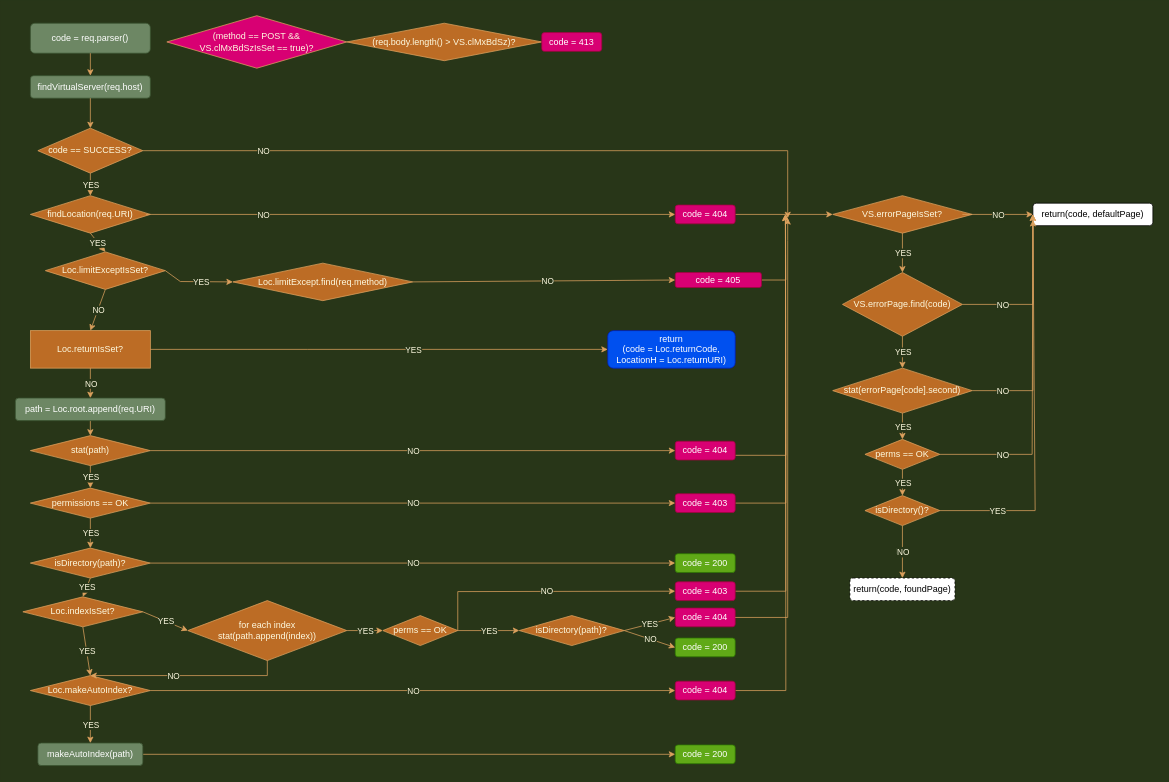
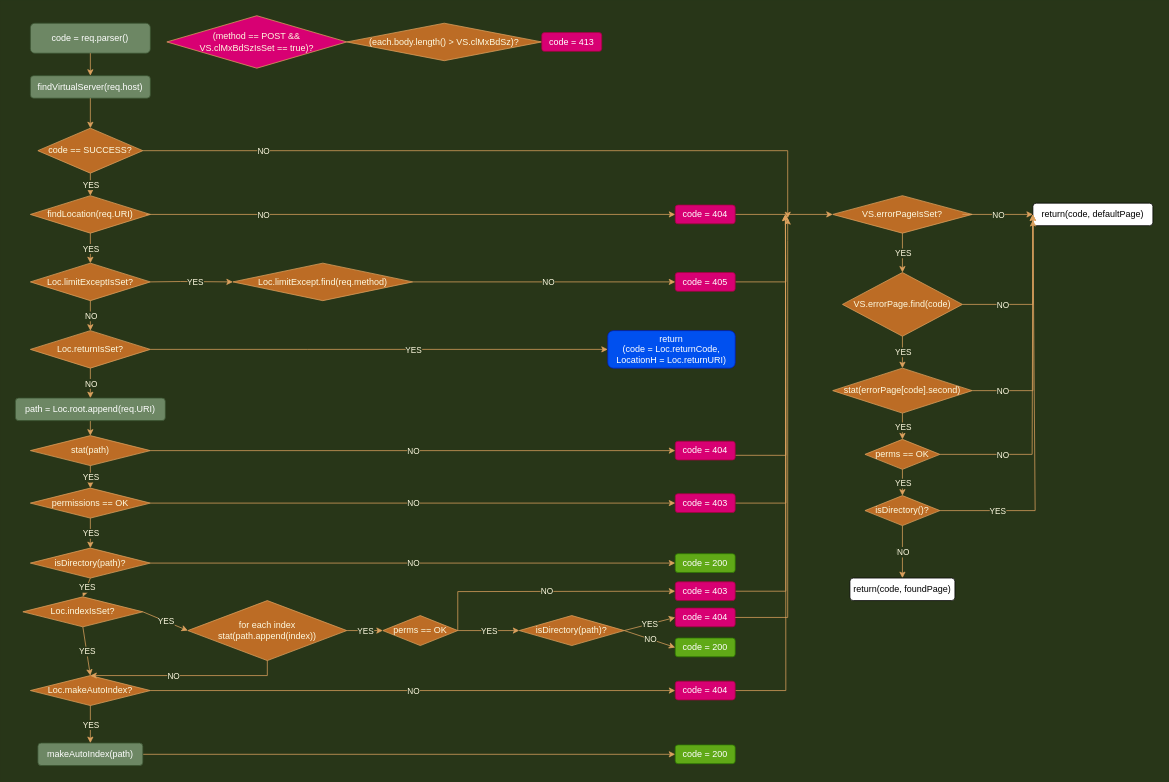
(444, 42) -> (444, 42)
(105, 270) -> (90, 282)
(719, 280) -> (705, 282)
(90, 349) -> (90, 349)
(903, 589) -> (903, 589)
